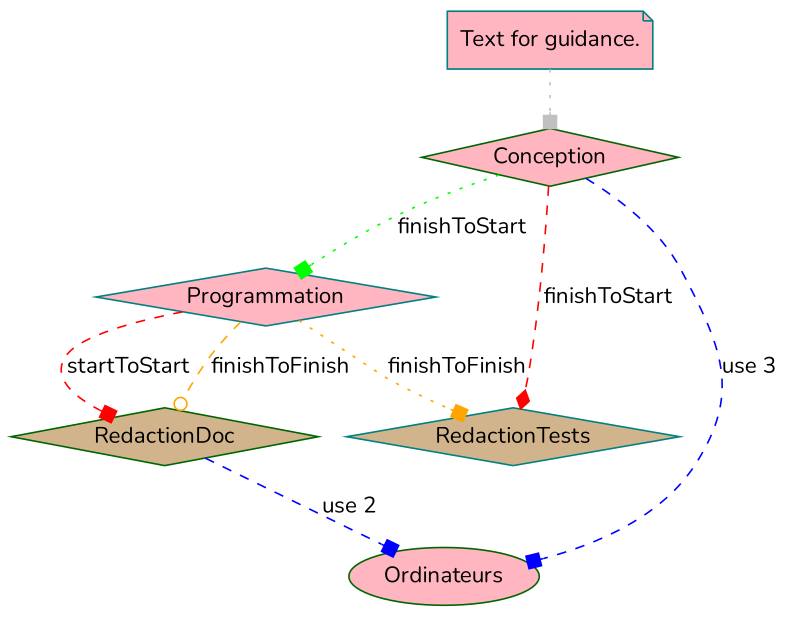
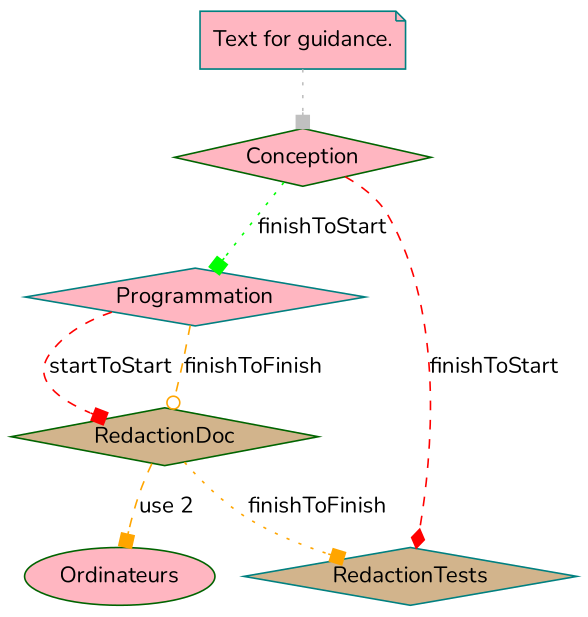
(372, 369) -> (249, 519)
(722, 390) -> none
(293, 501) -> (138, 497)
